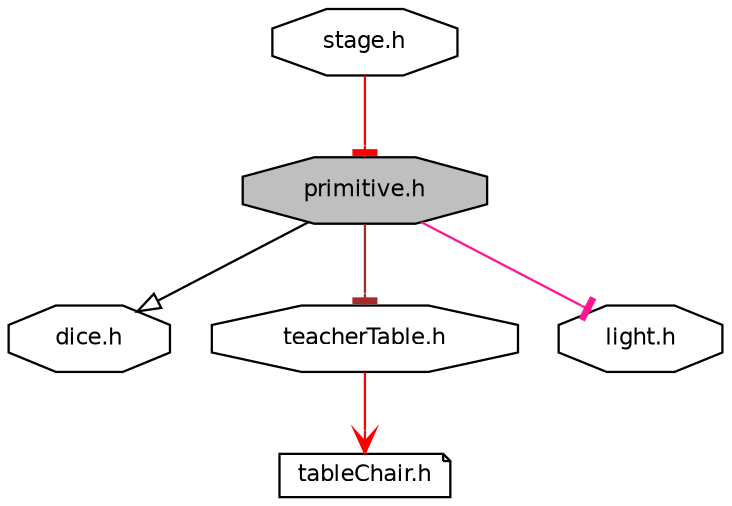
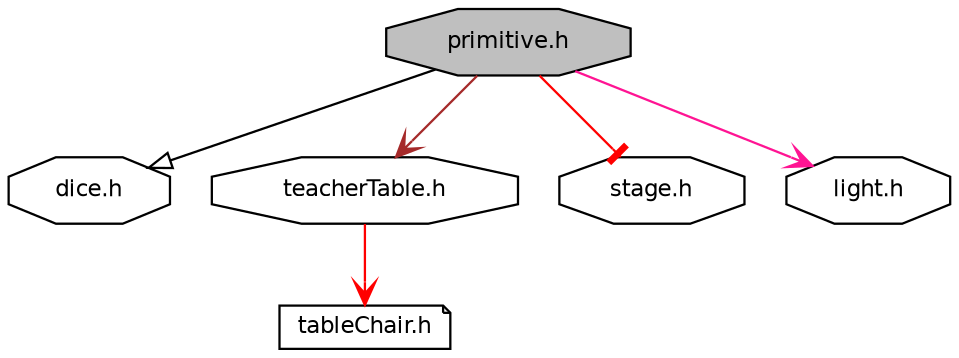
(365, 110) -> (576, 112)
(365, 259) -> (445, 108)
(501, 264) -> (683, 114)
